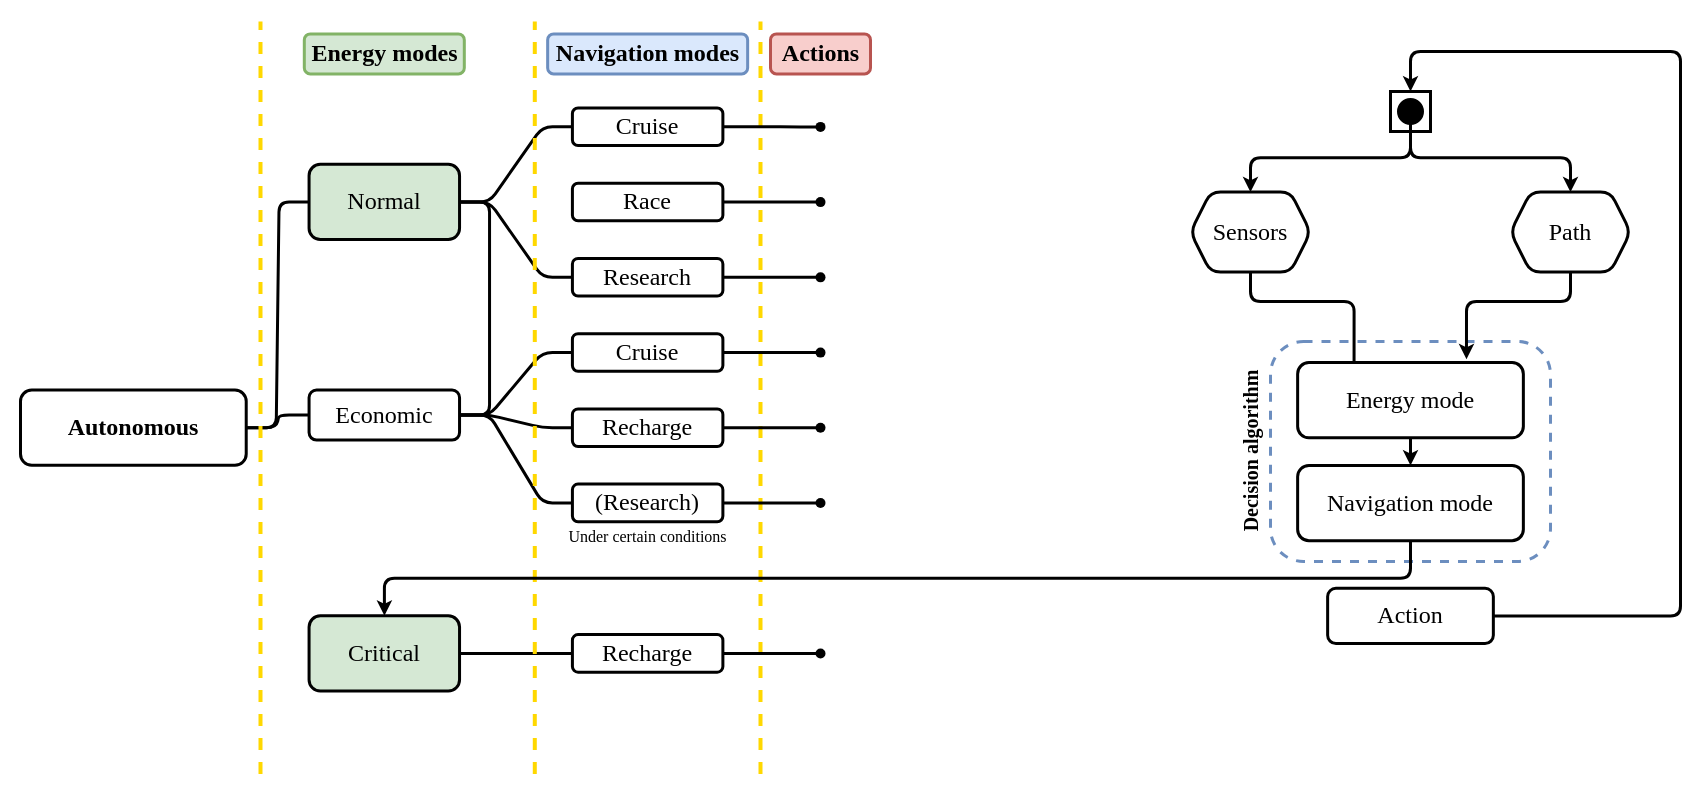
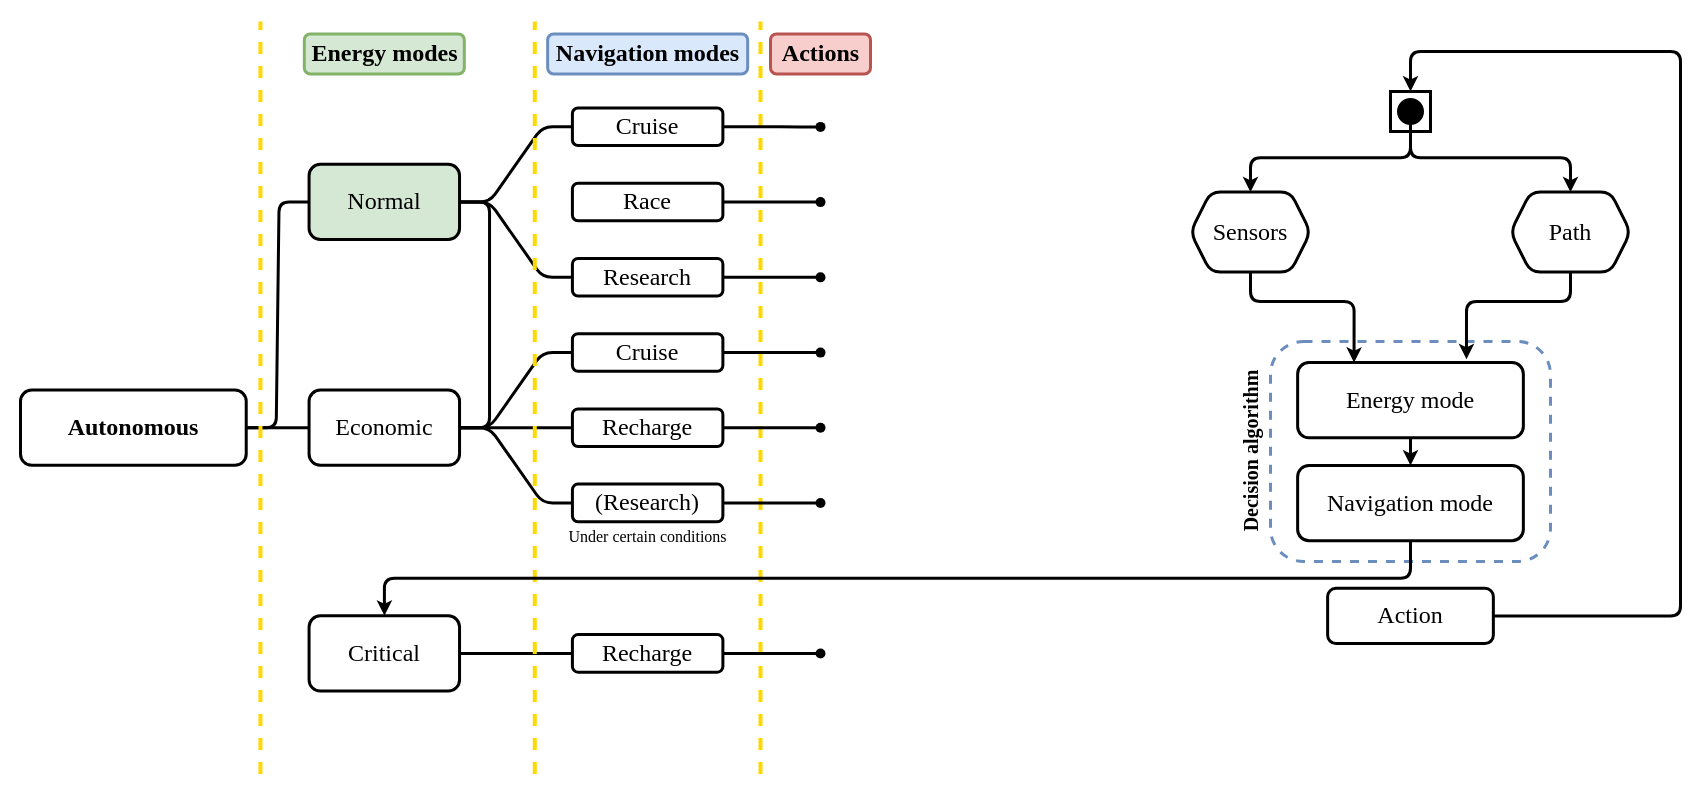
(1354, 354) -> (1354, 350)
(384, 415) -> (384, 428)
(384, 653) -> (384, 653)
